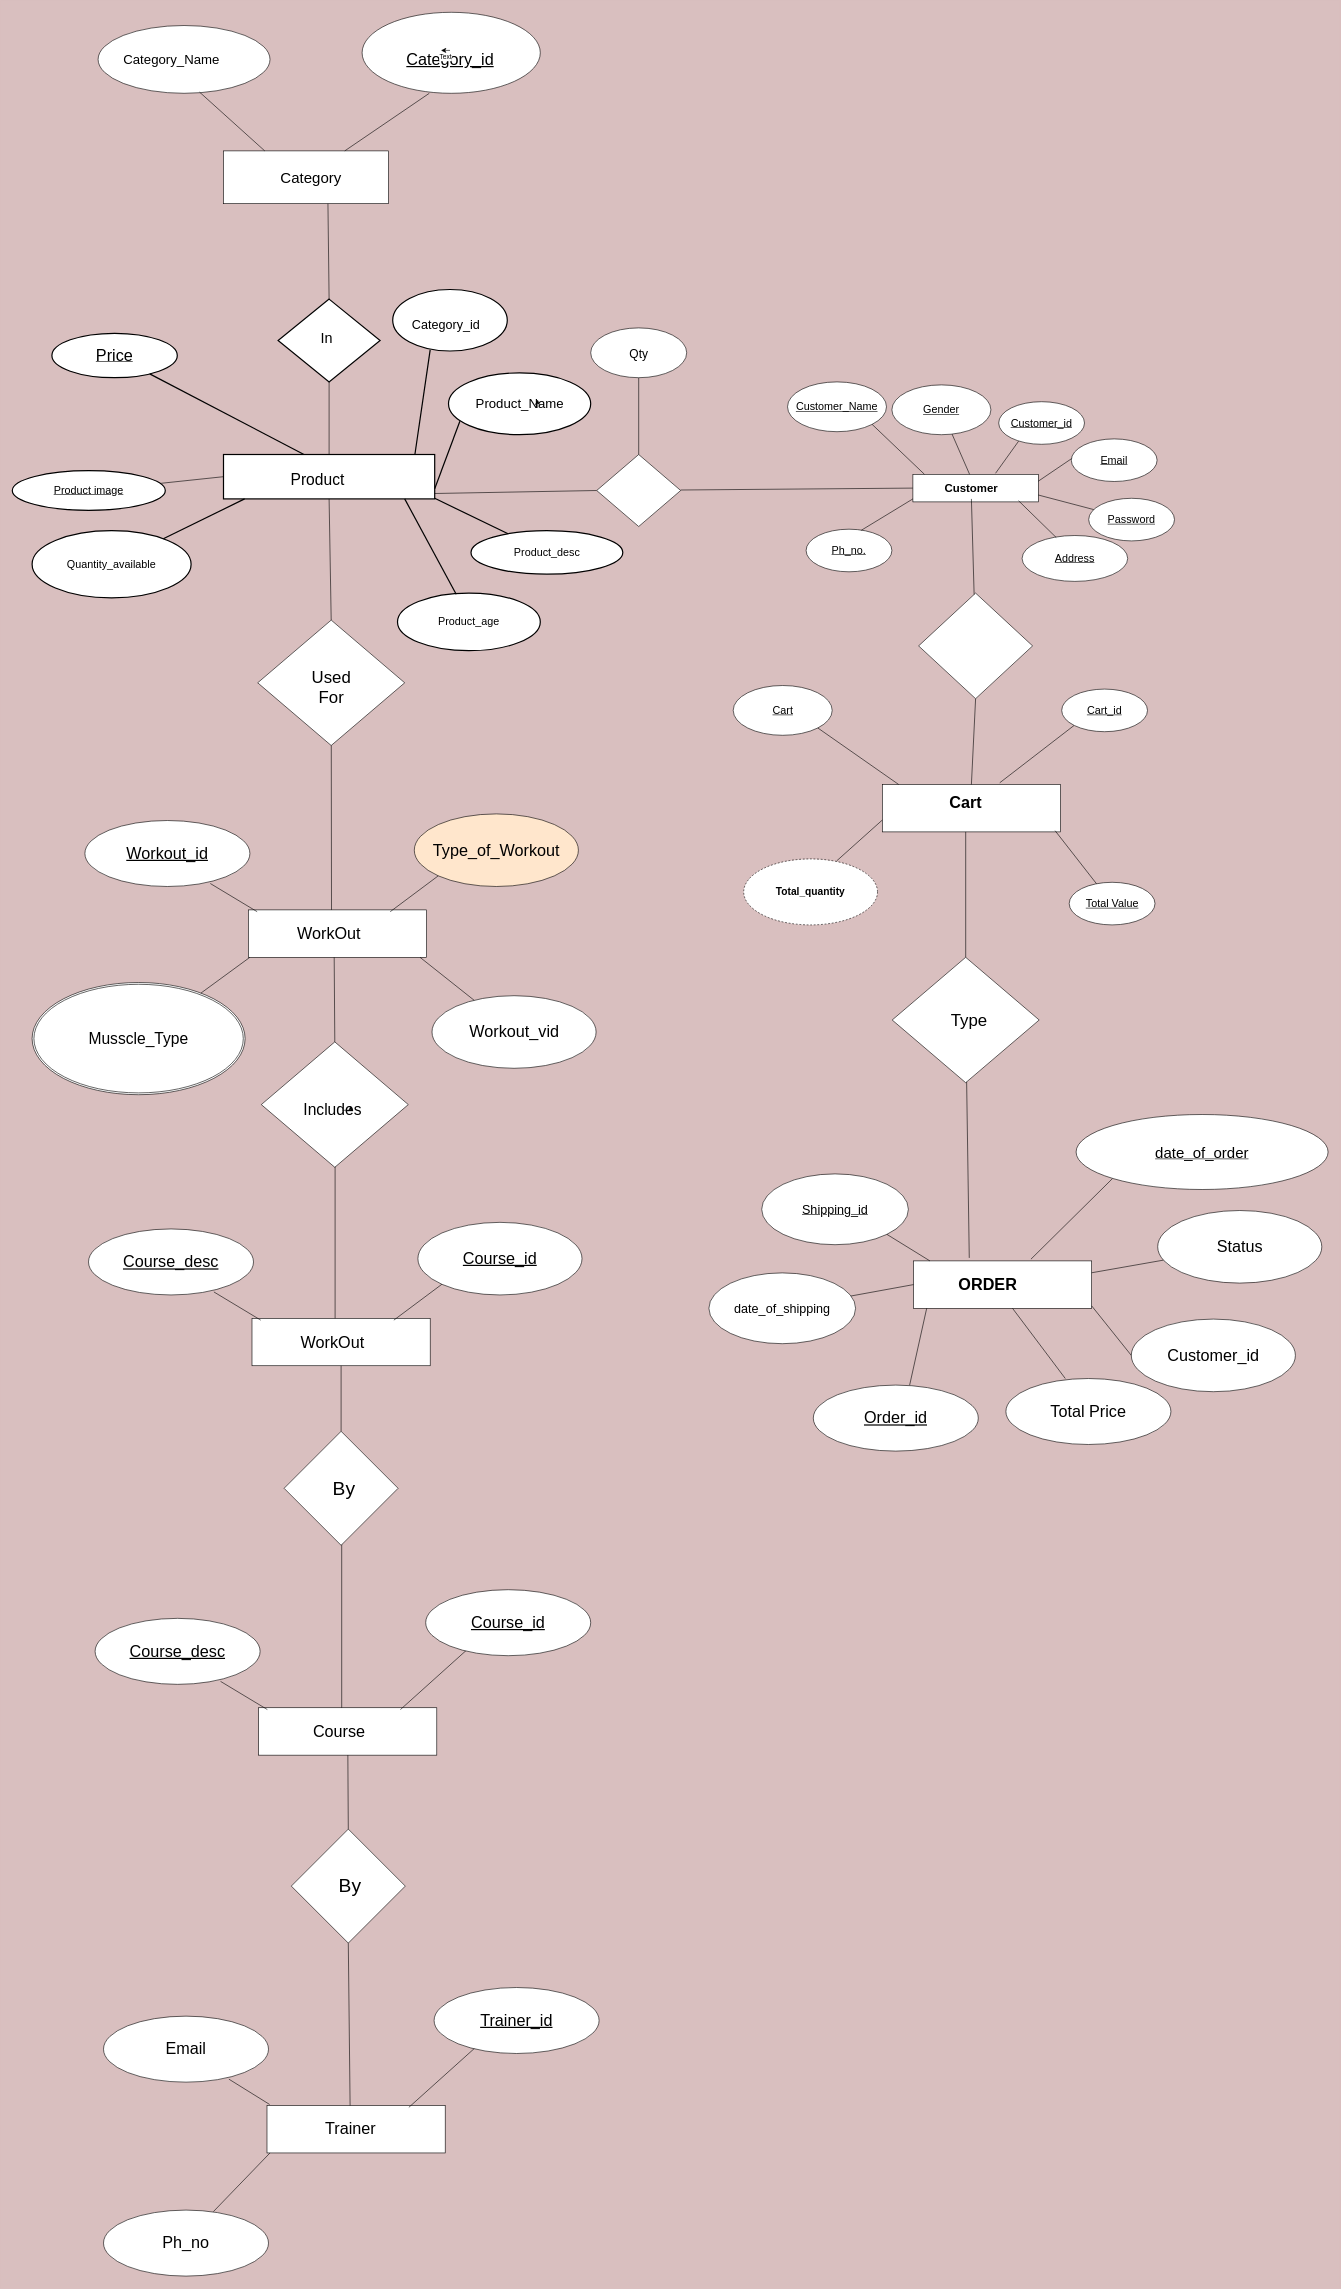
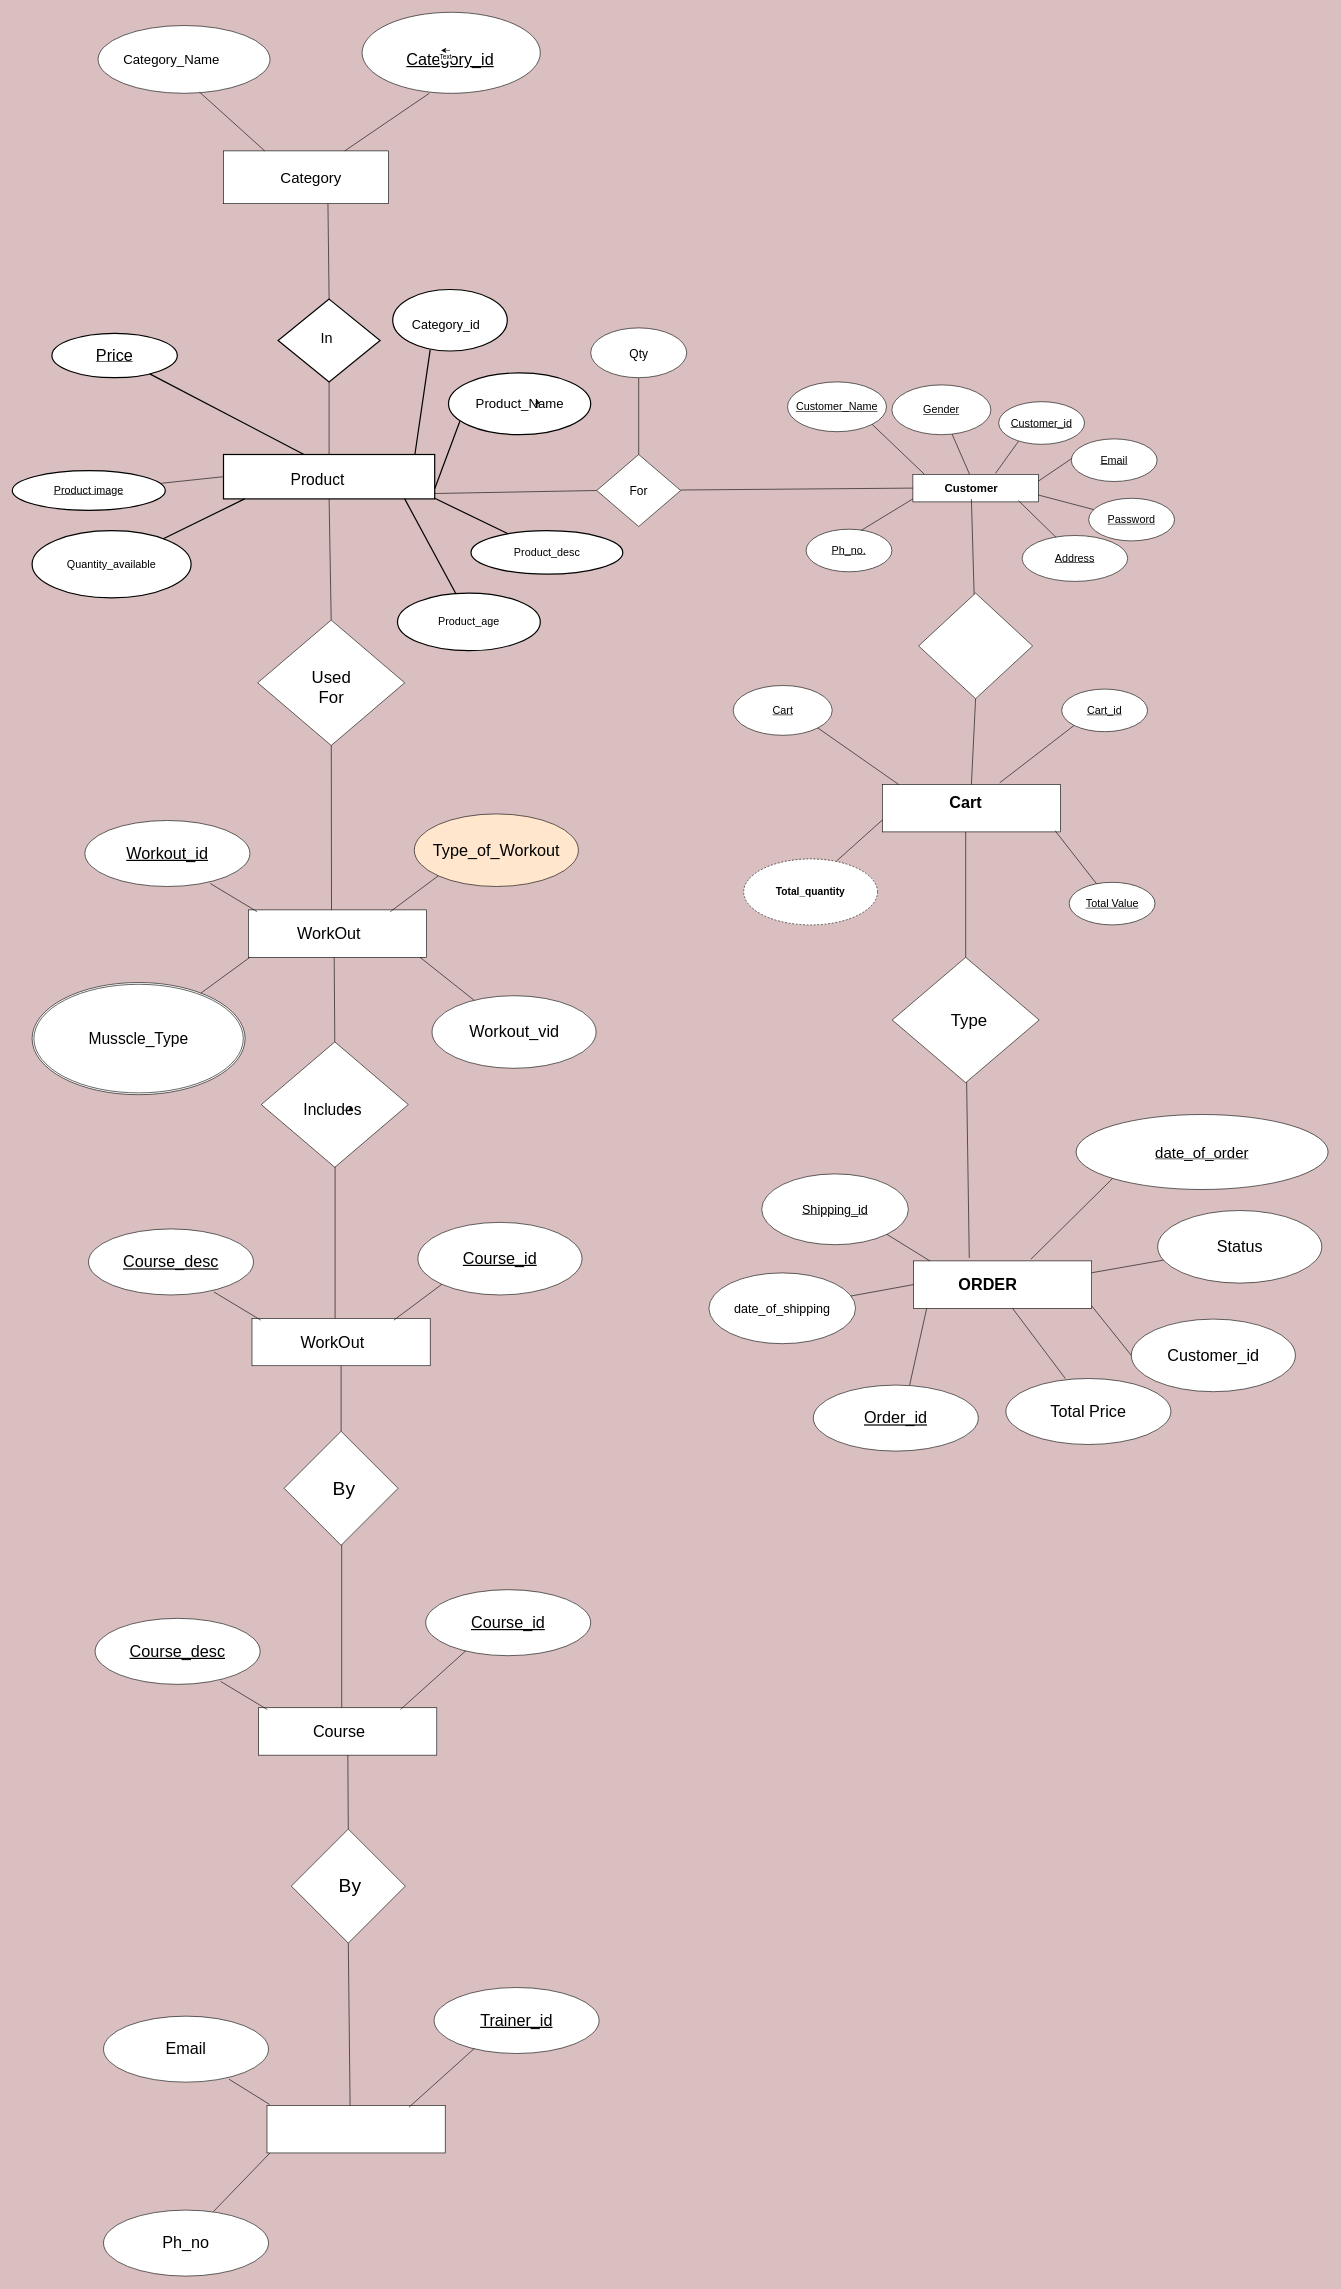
none -> (639, 491)
(351, 2129) -> none
